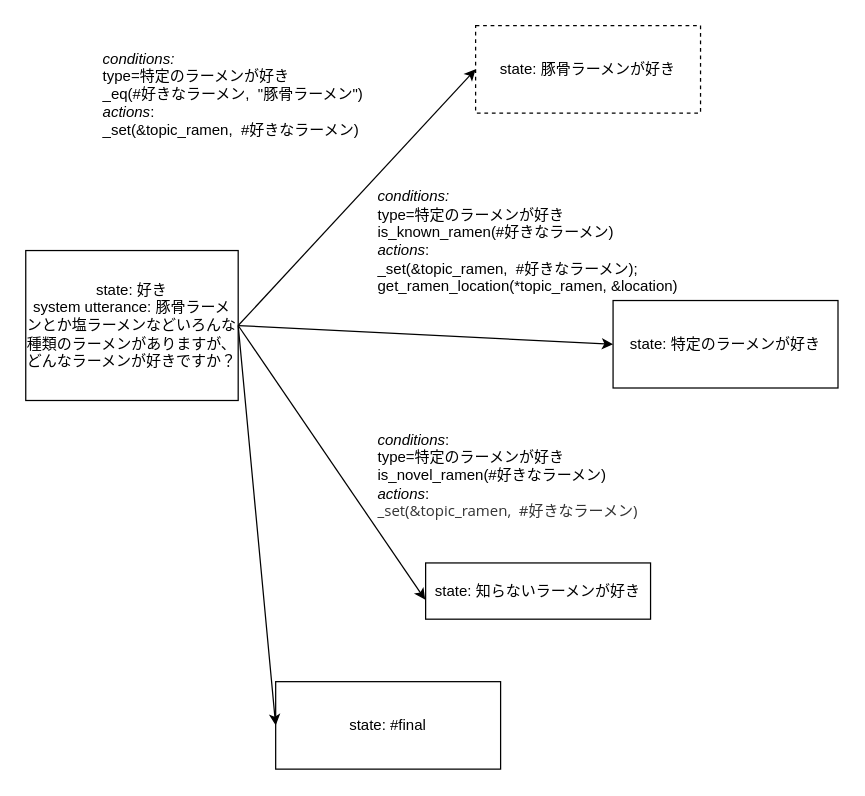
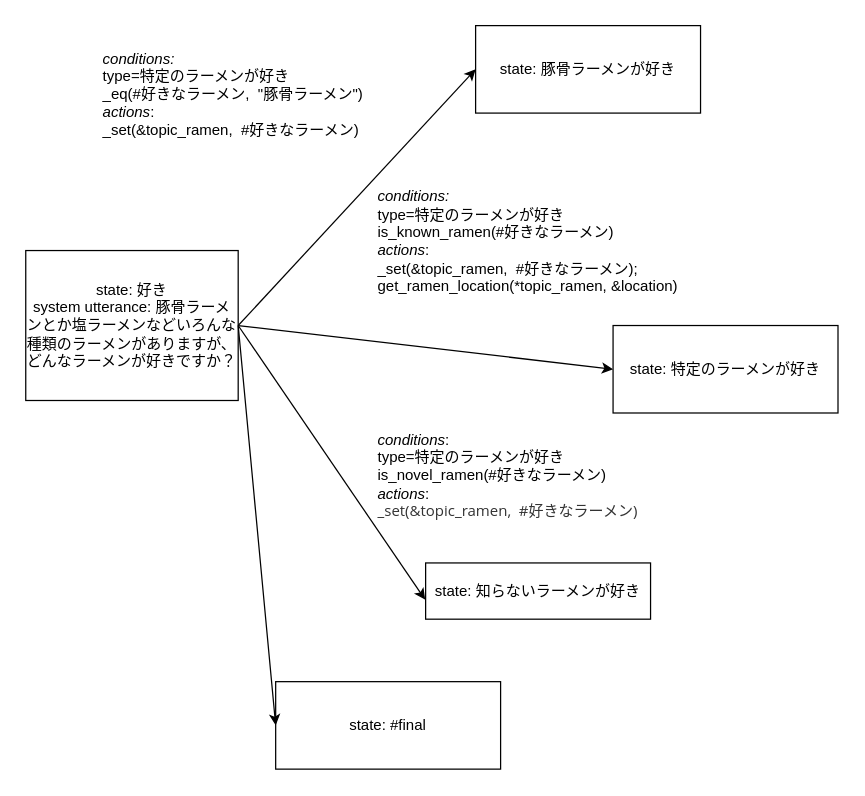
(588, 69) -> (588, 69)
(726, 344) -> (726, 369)
